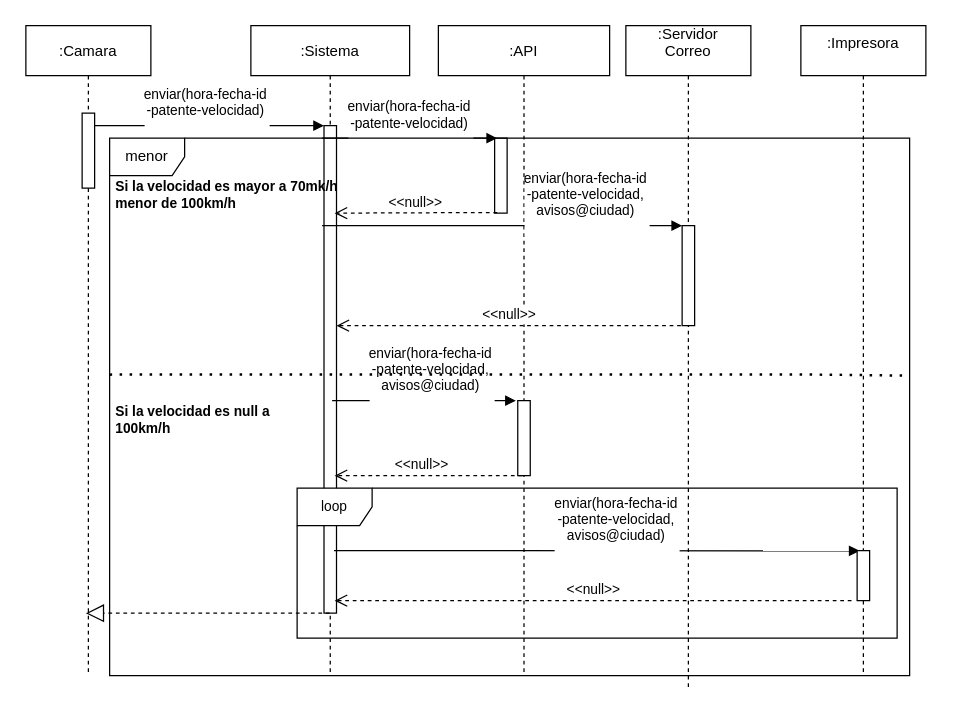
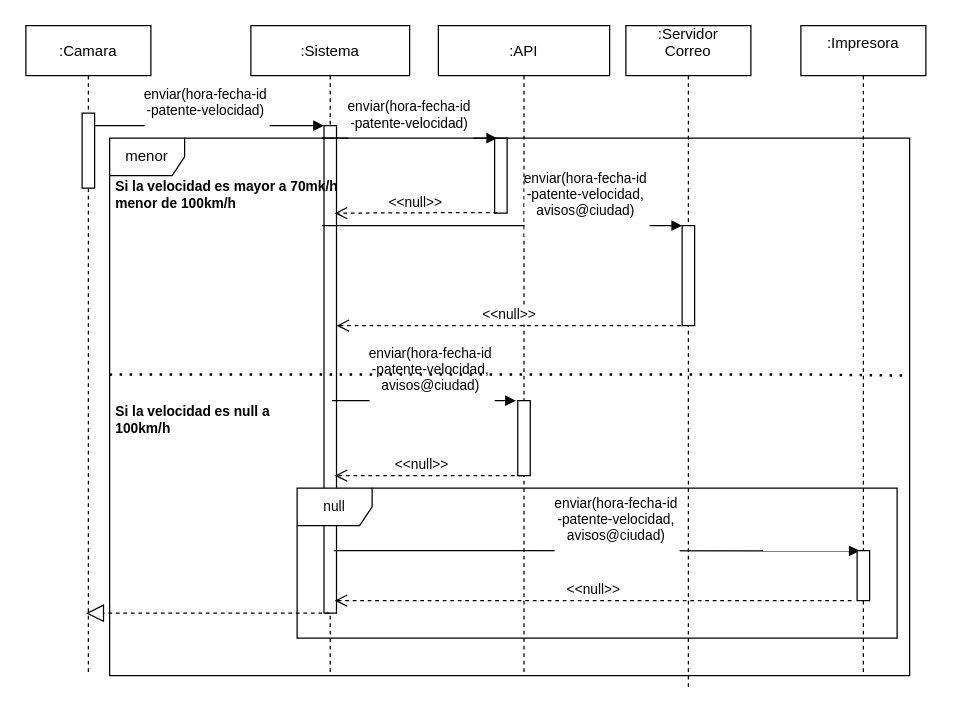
(334, 507) -> (334, 507)
